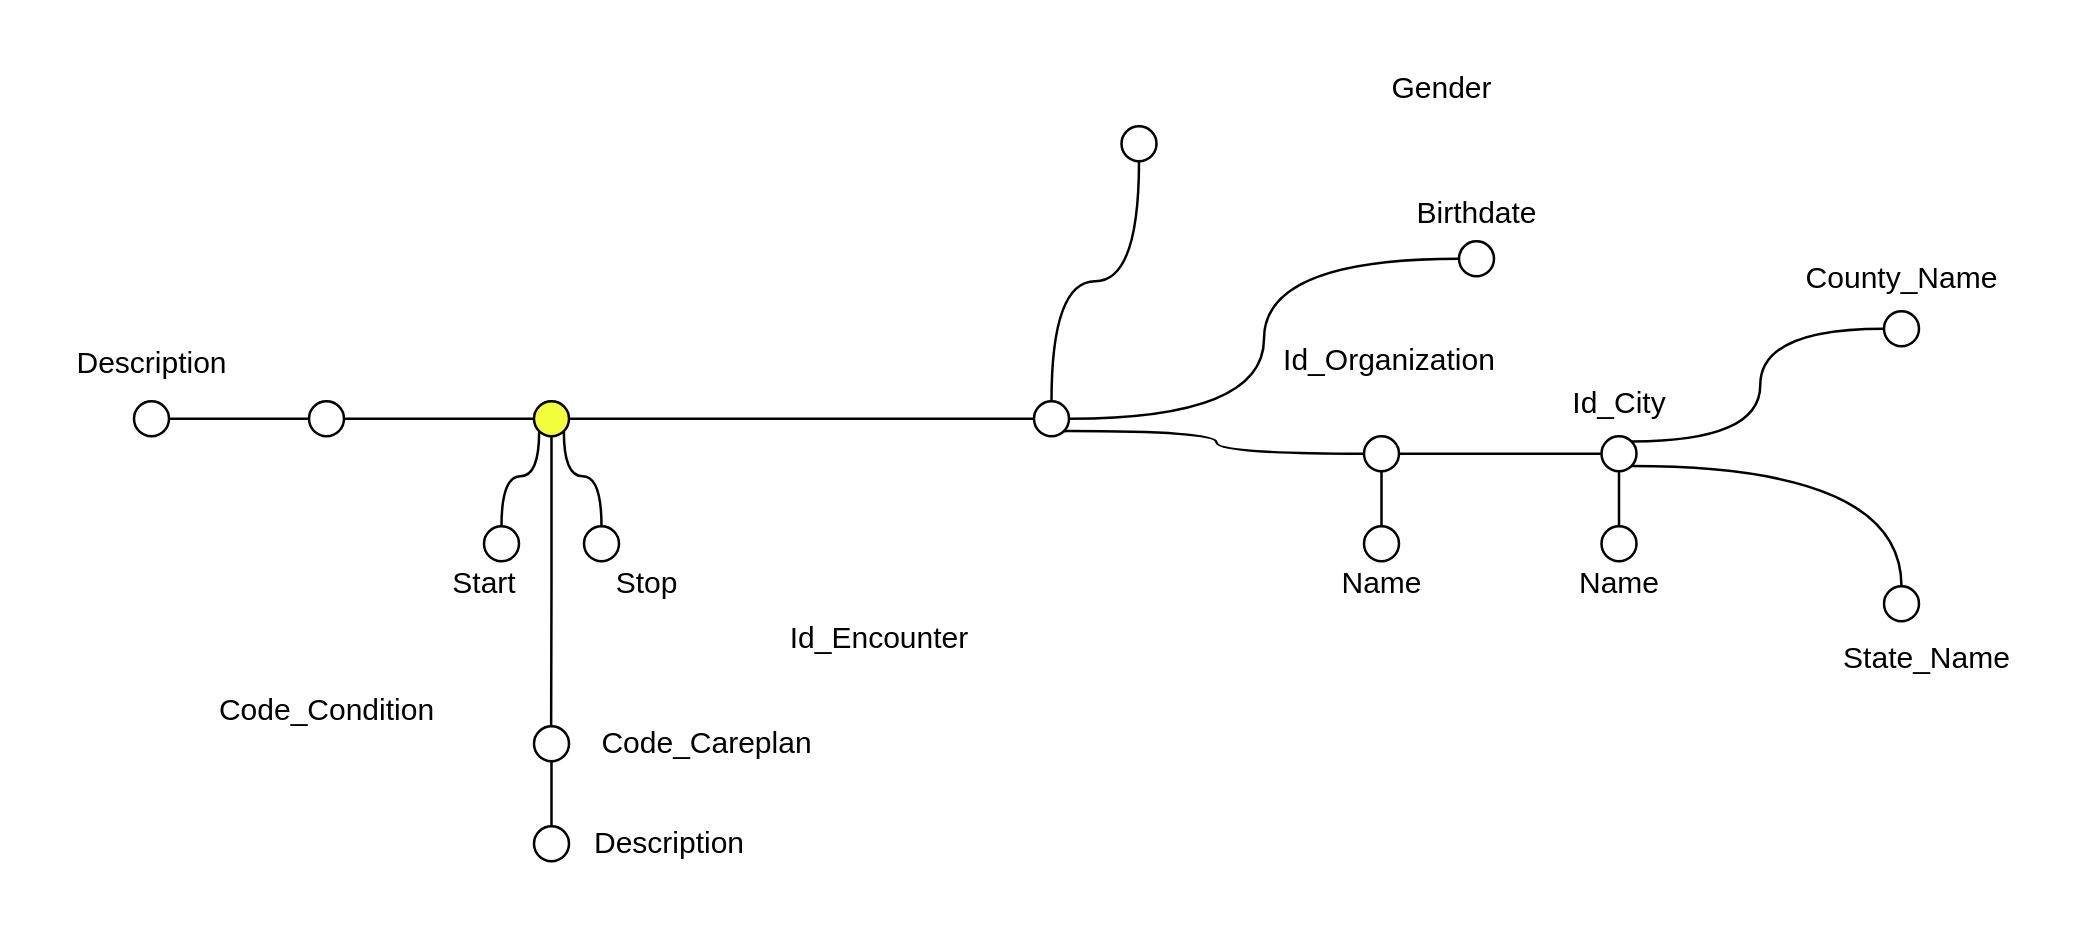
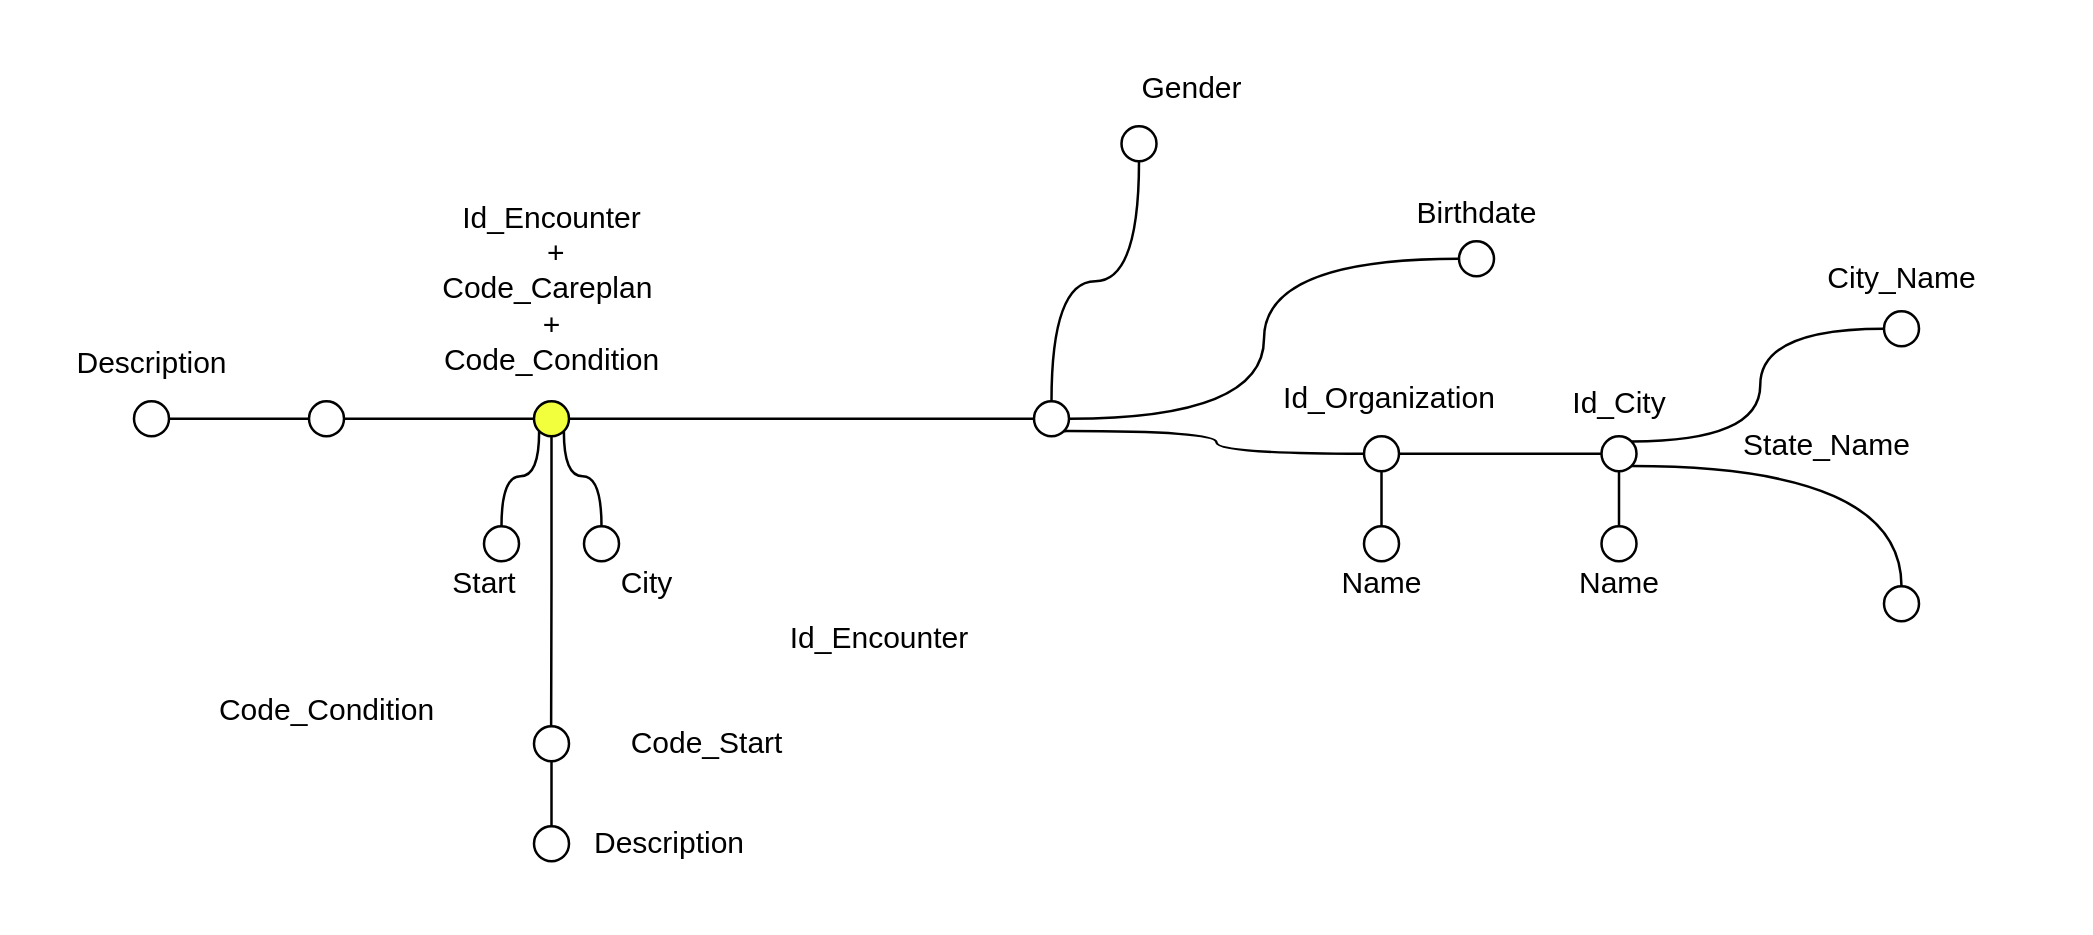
(1441, 89) -> (1191, 89)
(1903, 279) -> (1903, 279)
none -> (551, 289)
(1389, 361) -> (1389, 399)
(648, 584) -> (648, 584)
(1926, 659) -> (1826, 446)
(708, 744) -> (708, 744)
